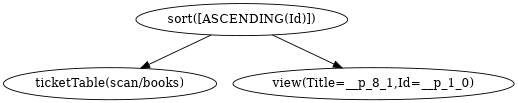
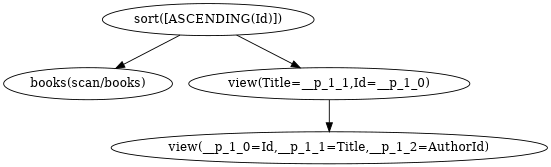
(110, 84) -> (88, 84)
(374, 84) -> (329, 84)
none -> (329, 148)
